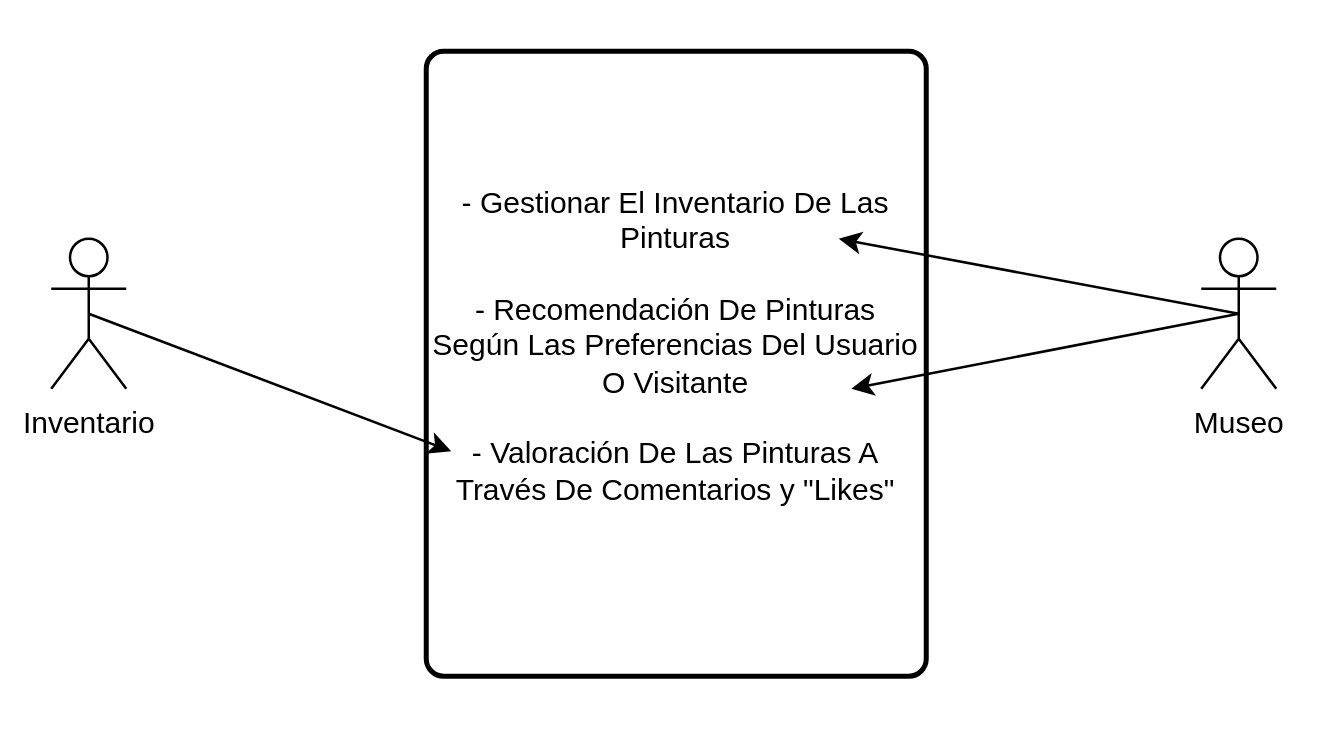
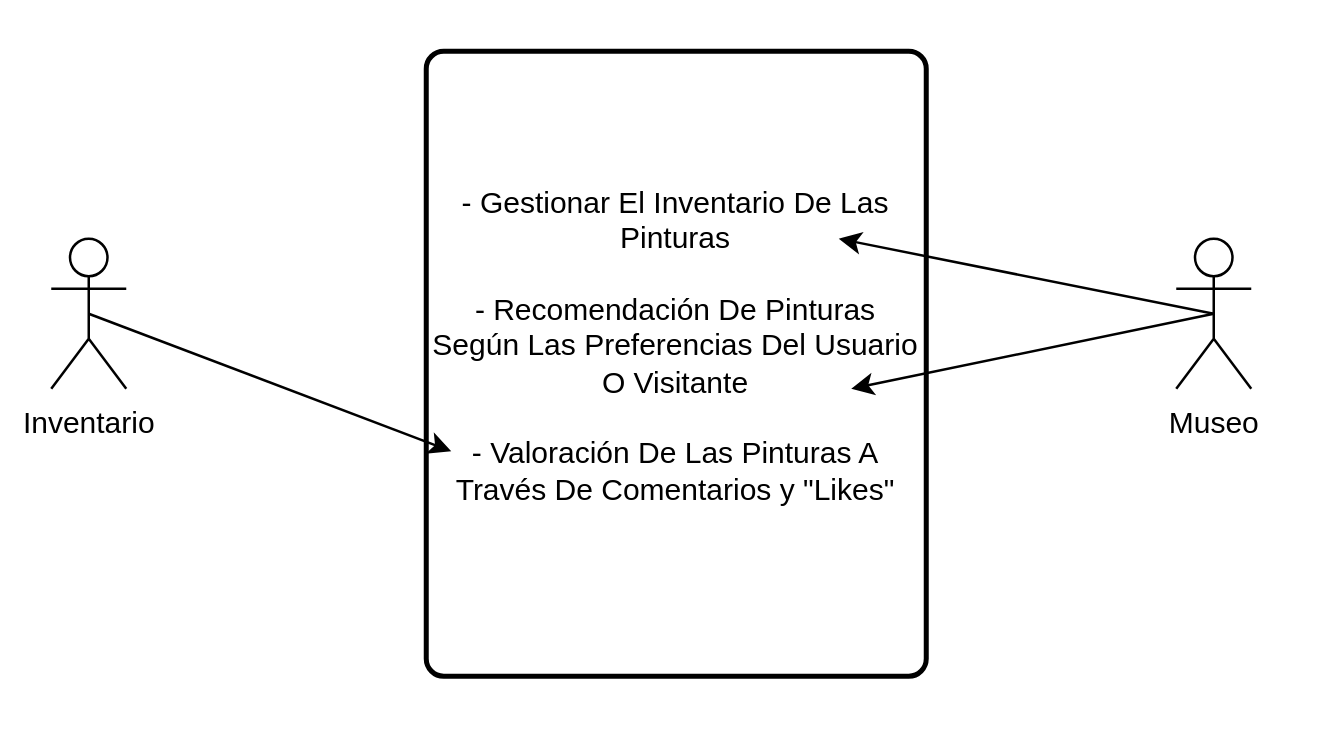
(1239, 314) -> (1214, 314)
